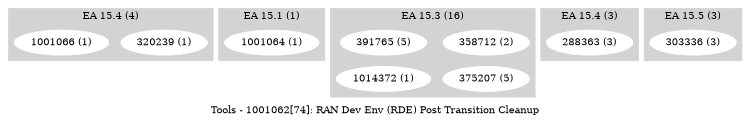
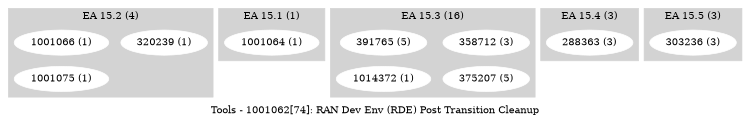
(111, 16) -> (111, 16)
(486, 43) -> (486, 43)
(693, 43) -> (693, 43)
none -> (61, 79)
